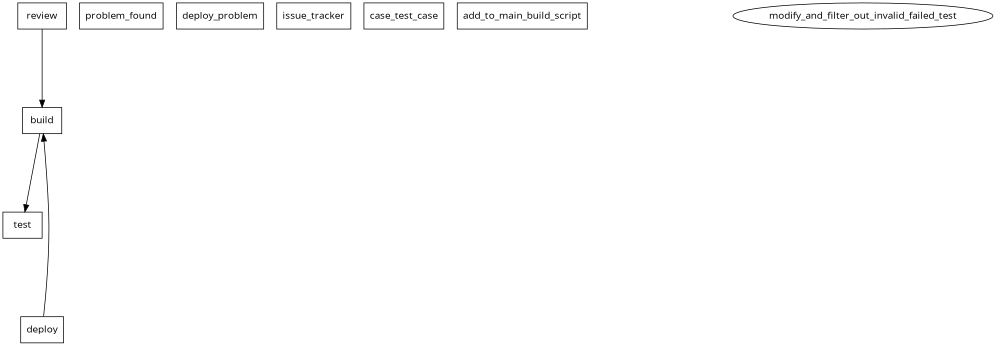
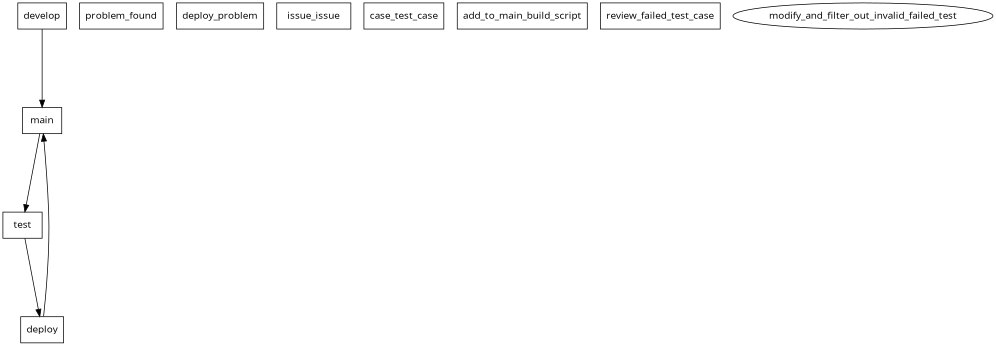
(42, 16) -> (42, 16)
(314, 16) -> (314, 16)
none -> (660, 16)
(42, 121) -> (42, 121)
none -> (32, 274)
